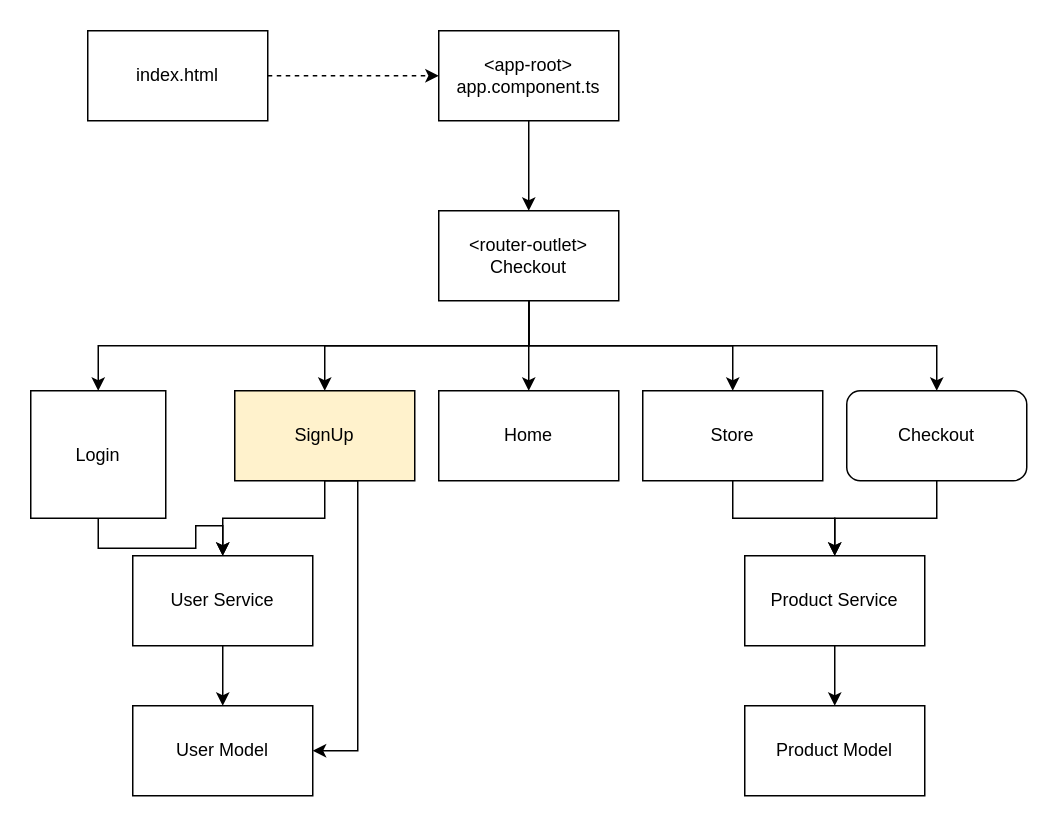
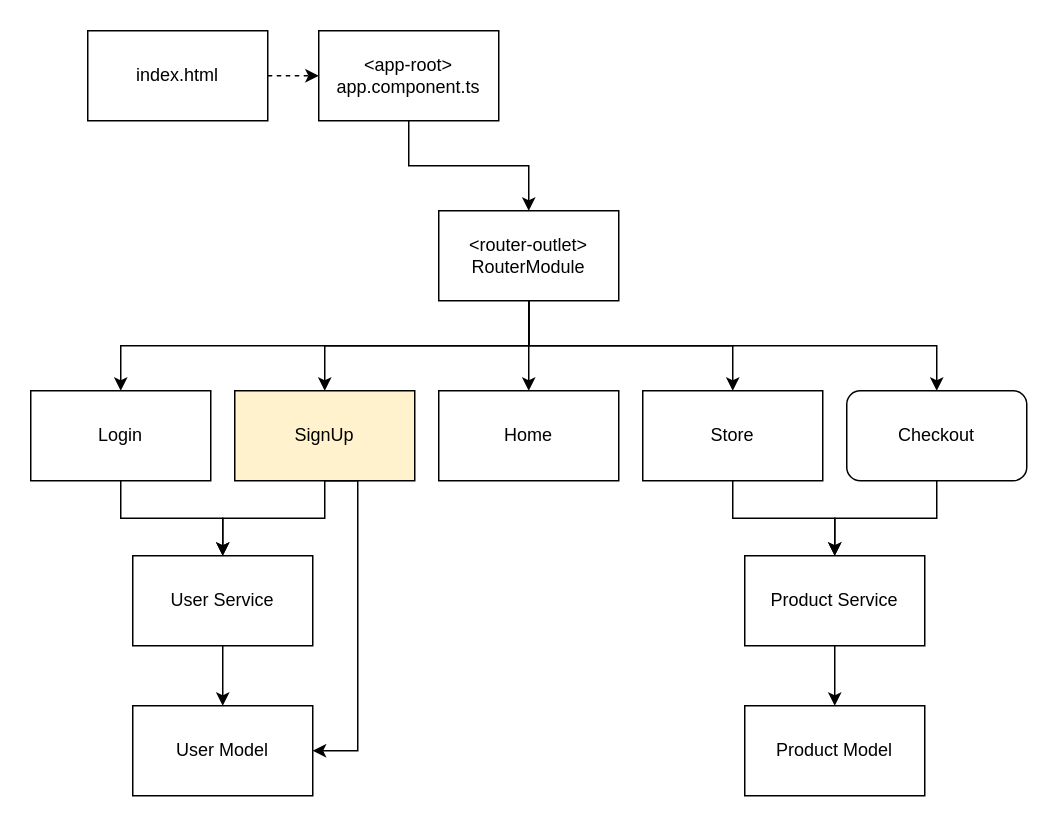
(529, 76) -> (409, 76)
(529, 256) -> (529, 256)
(98, 455) -> (121, 436)
